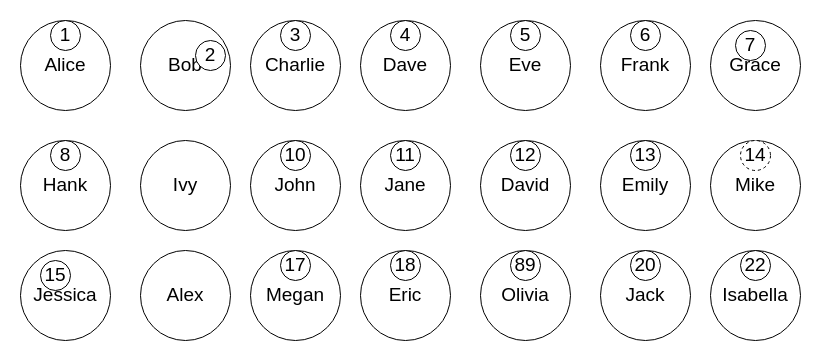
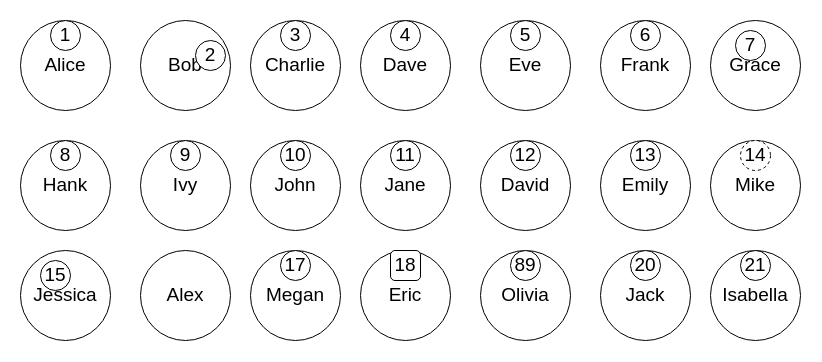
none -> (186, 156)
(406, 266) -> (406, 266)
(756, 266) -> (756, 266)
